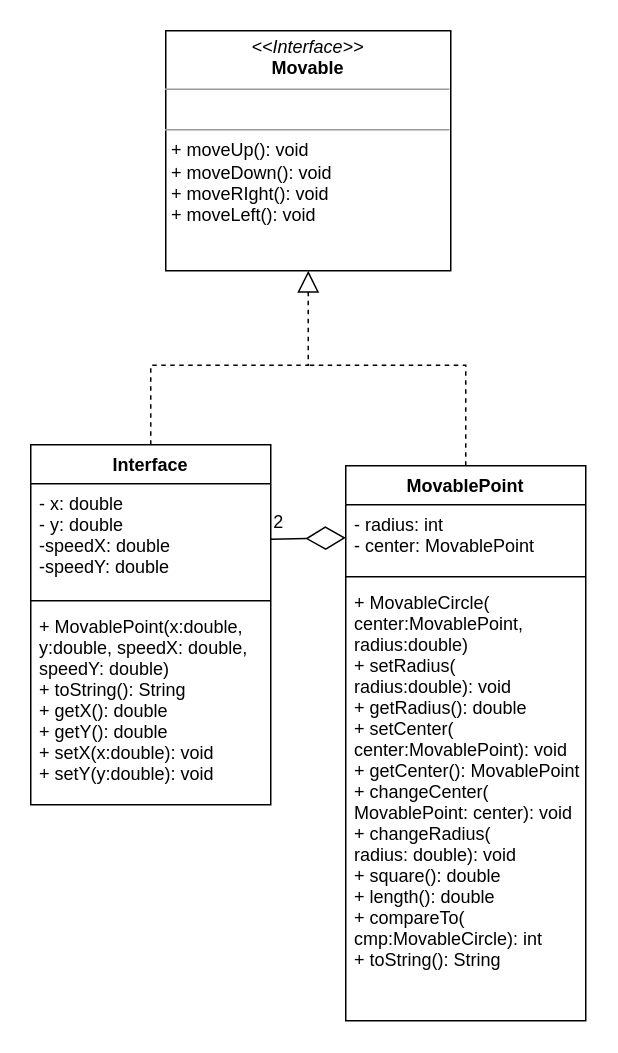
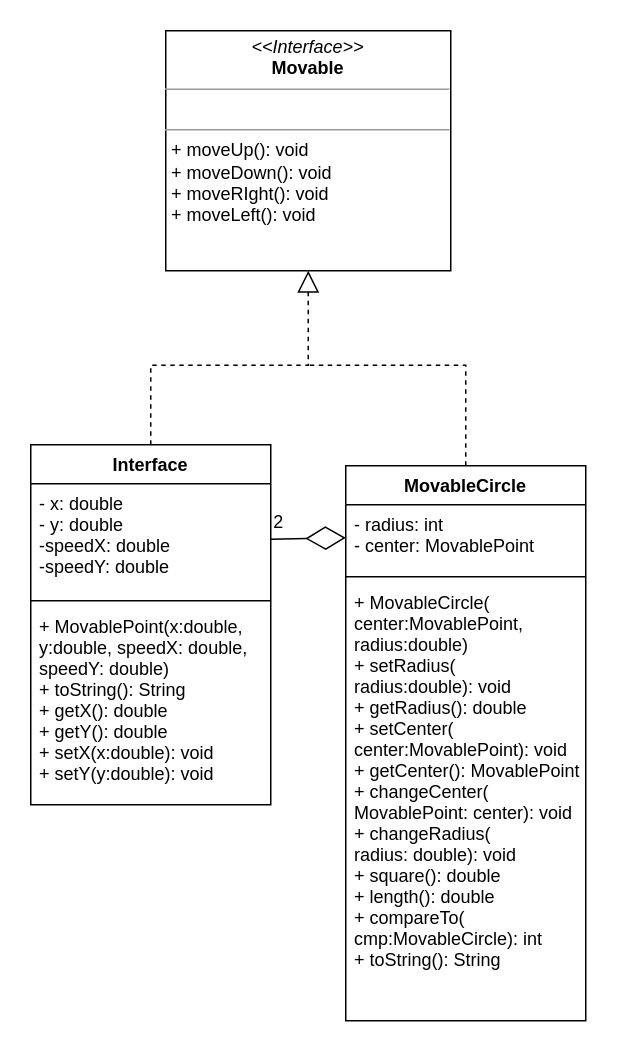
(465, 486) -> (465, 486)
